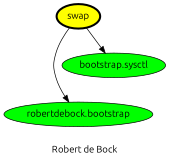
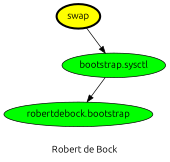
(54, 61) -> (98, 87)
